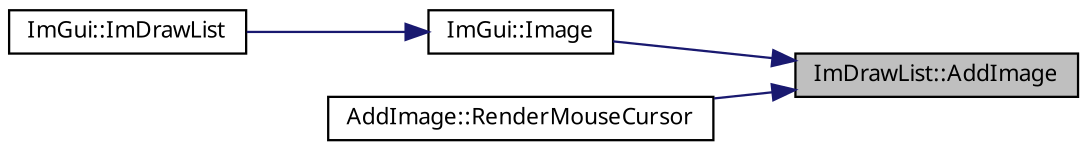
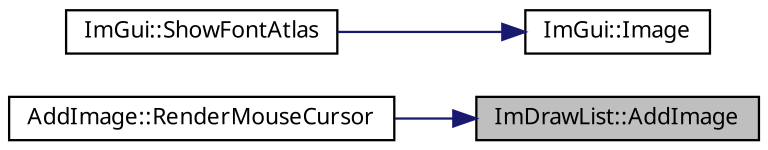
(128, 32) -> (202, 32)
(693, 50) -> none
